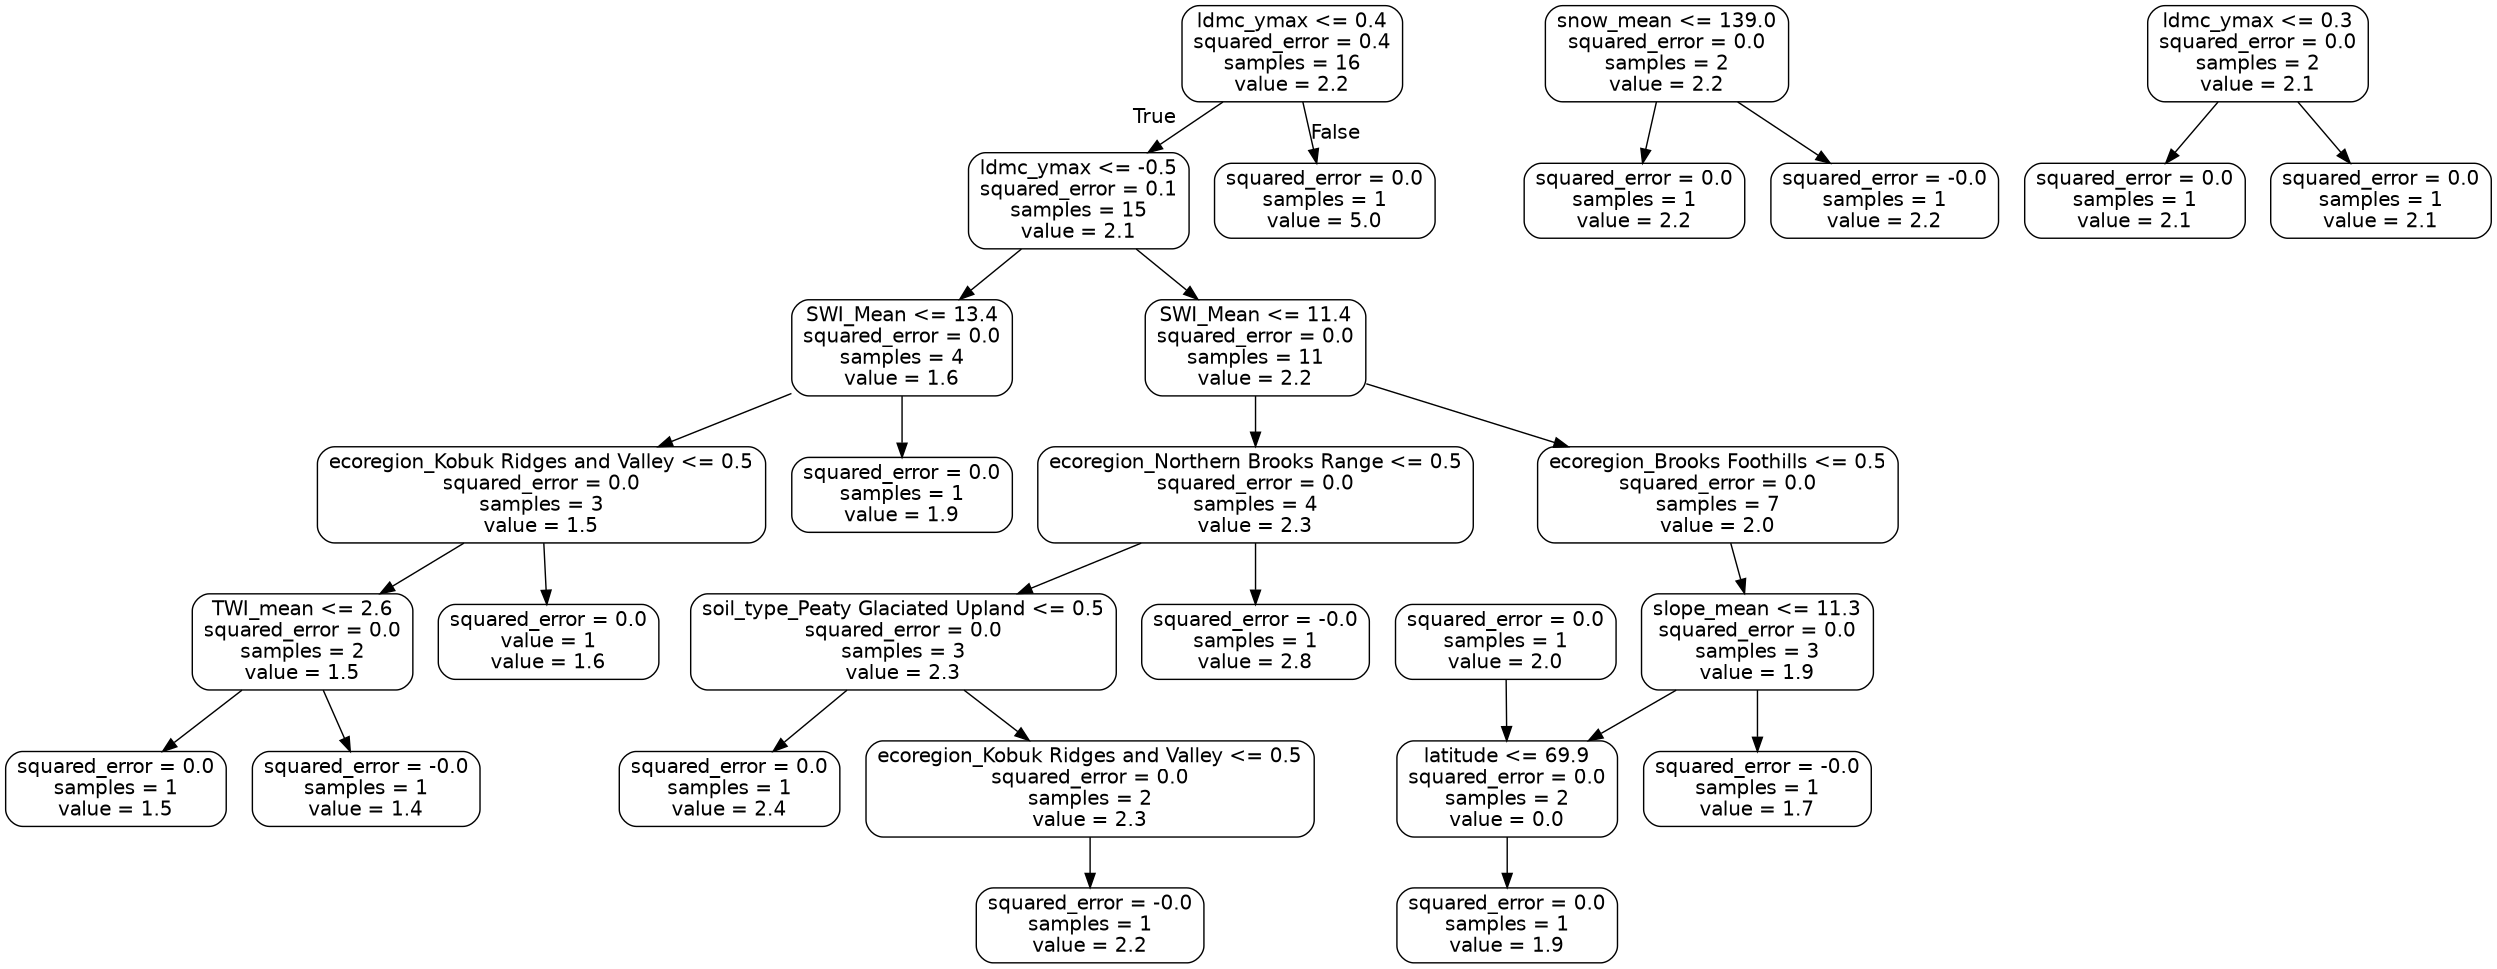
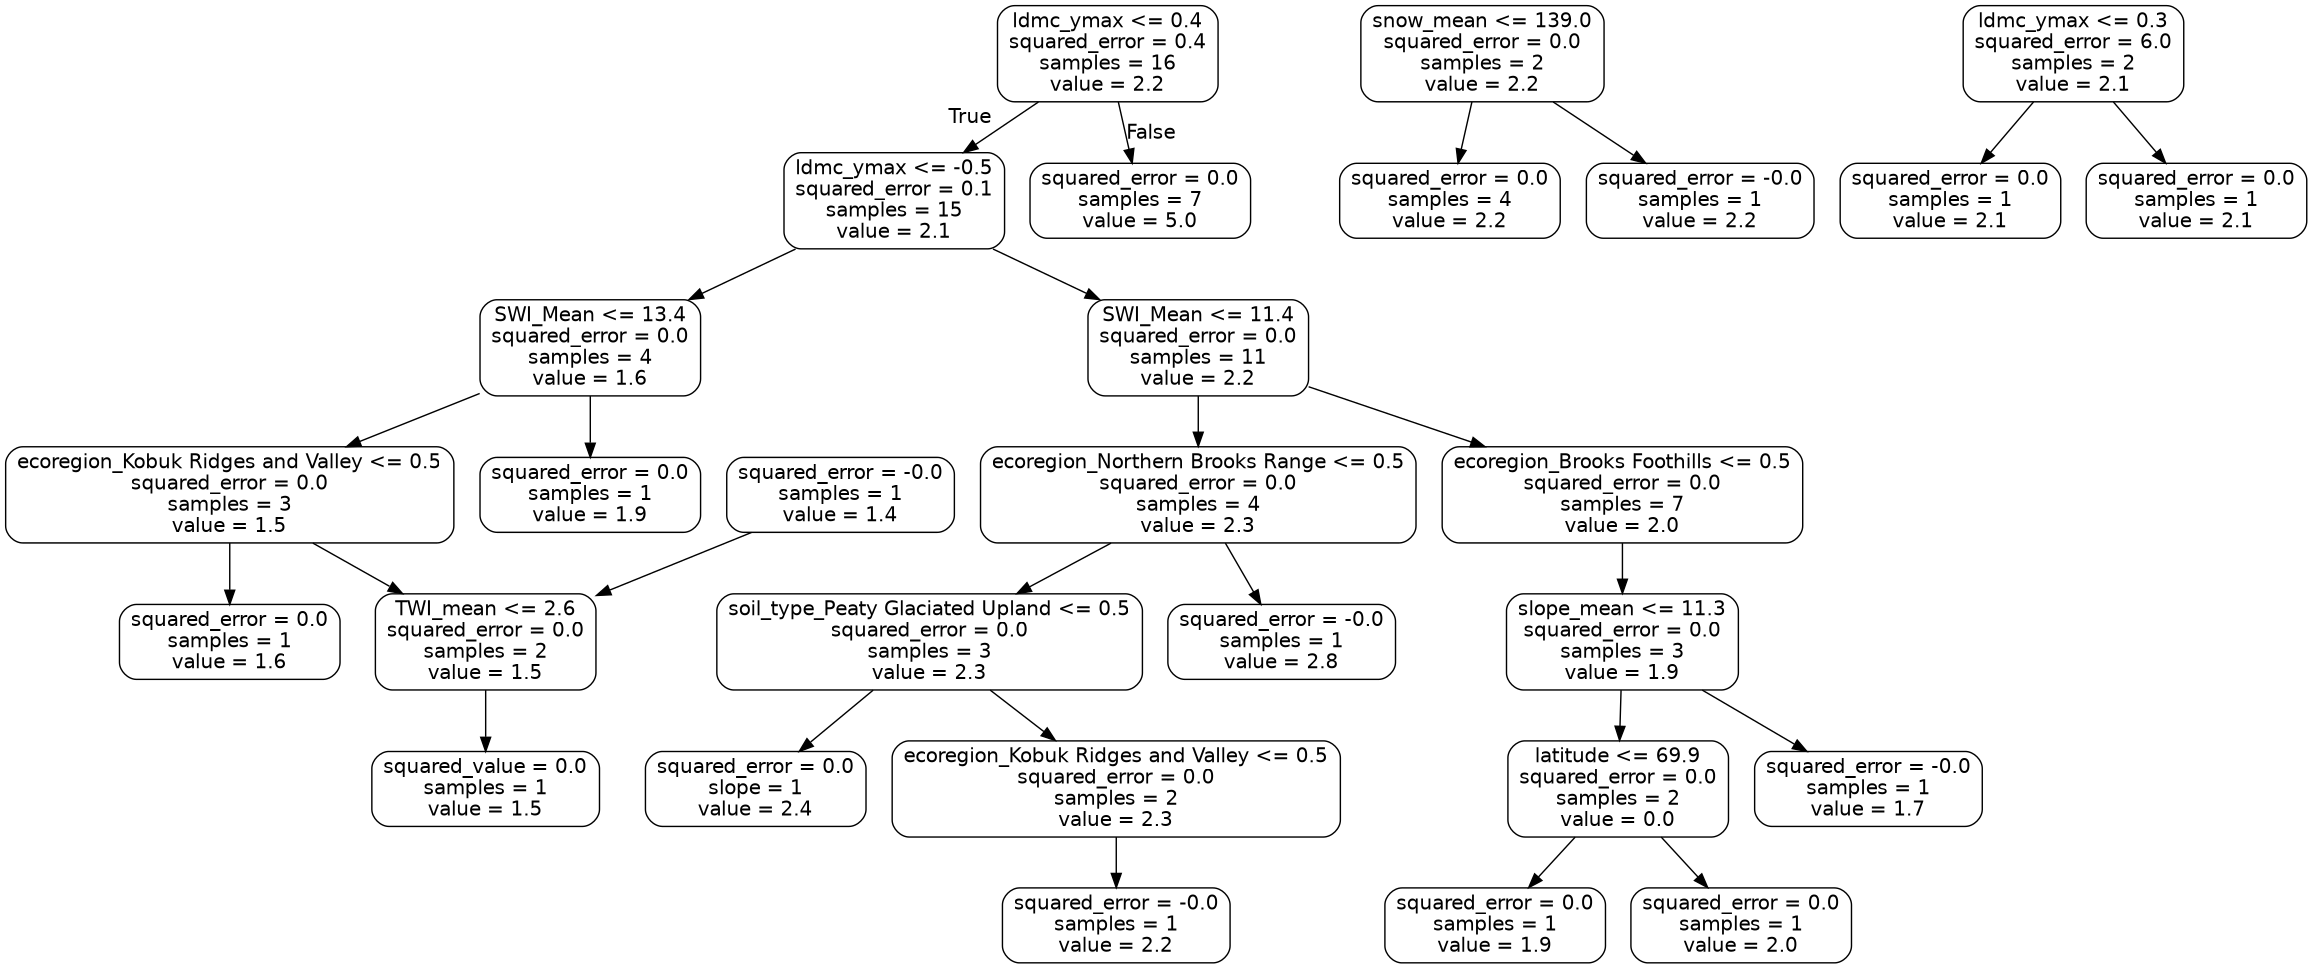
(2258, 54) -> (2073, 54)
(1325, 201) -> (1140, 201)
(1634, 201) -> (1450, 201)
(549, 642) -> (230, 642)
(1506, 703) -> (1680, 857)
(334, 714) -> (681, 561)
(116, 789) -> (486, 789)
(730, 789) -> (756, 789)
